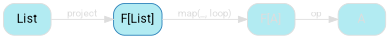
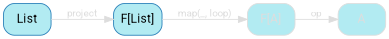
(27, 19) -> (27, 19)
